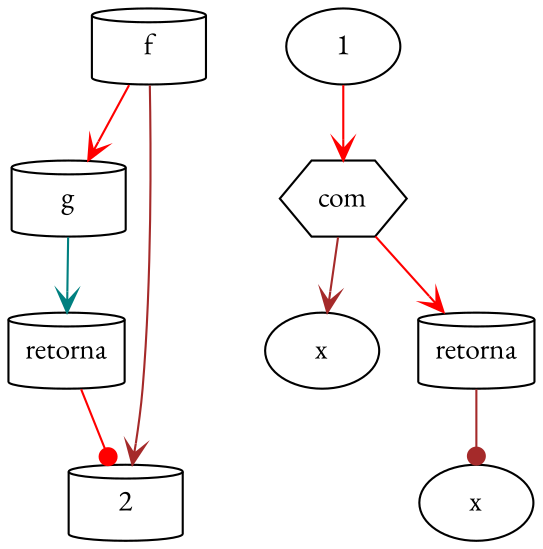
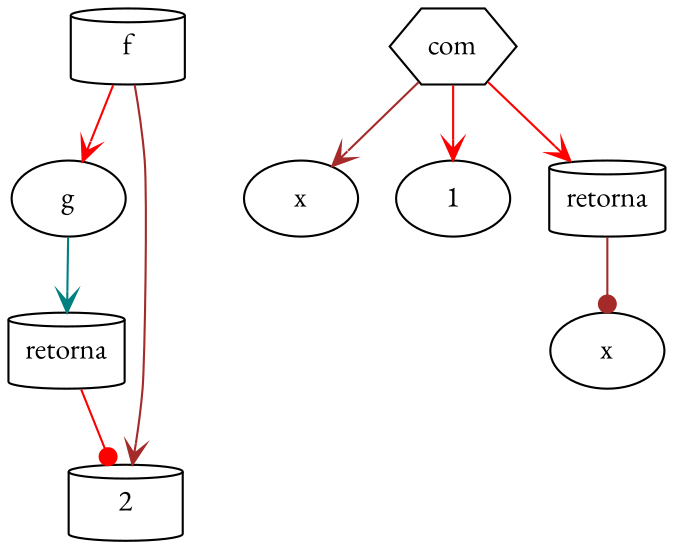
(343, 112) -> (453, 112)
(69, 199) -> (69, 199)
